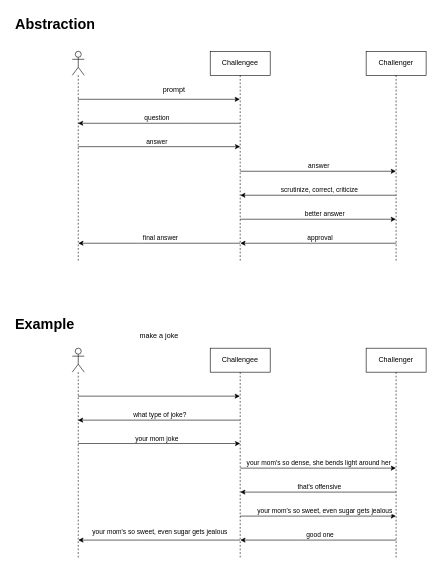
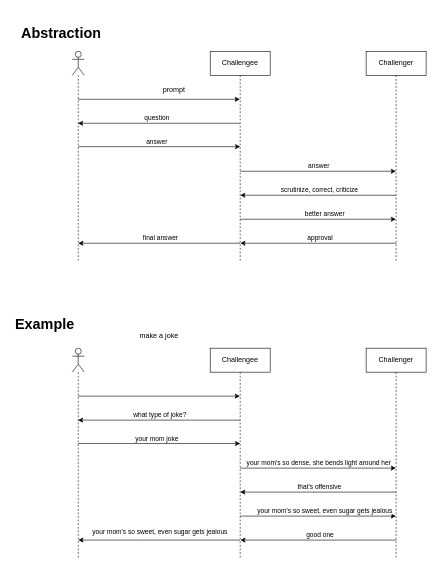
(54, 24) -> (60, 33)
